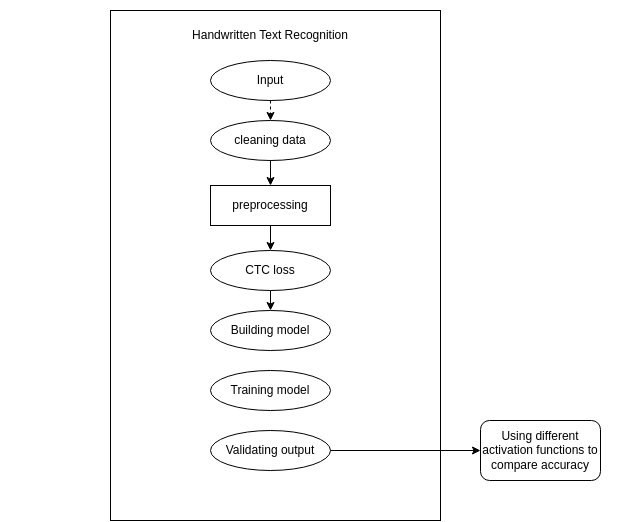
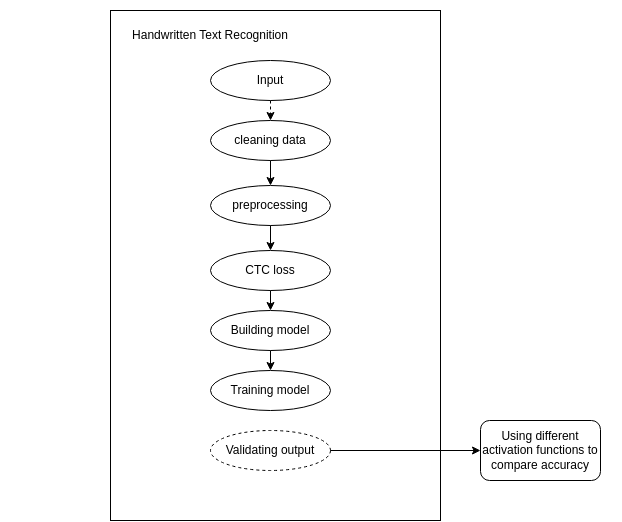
(271, 36) -> (211, 36)
(271, 206) -> (271, 206)
none -> (271, 357)
(271, 451) -> (271, 451)
